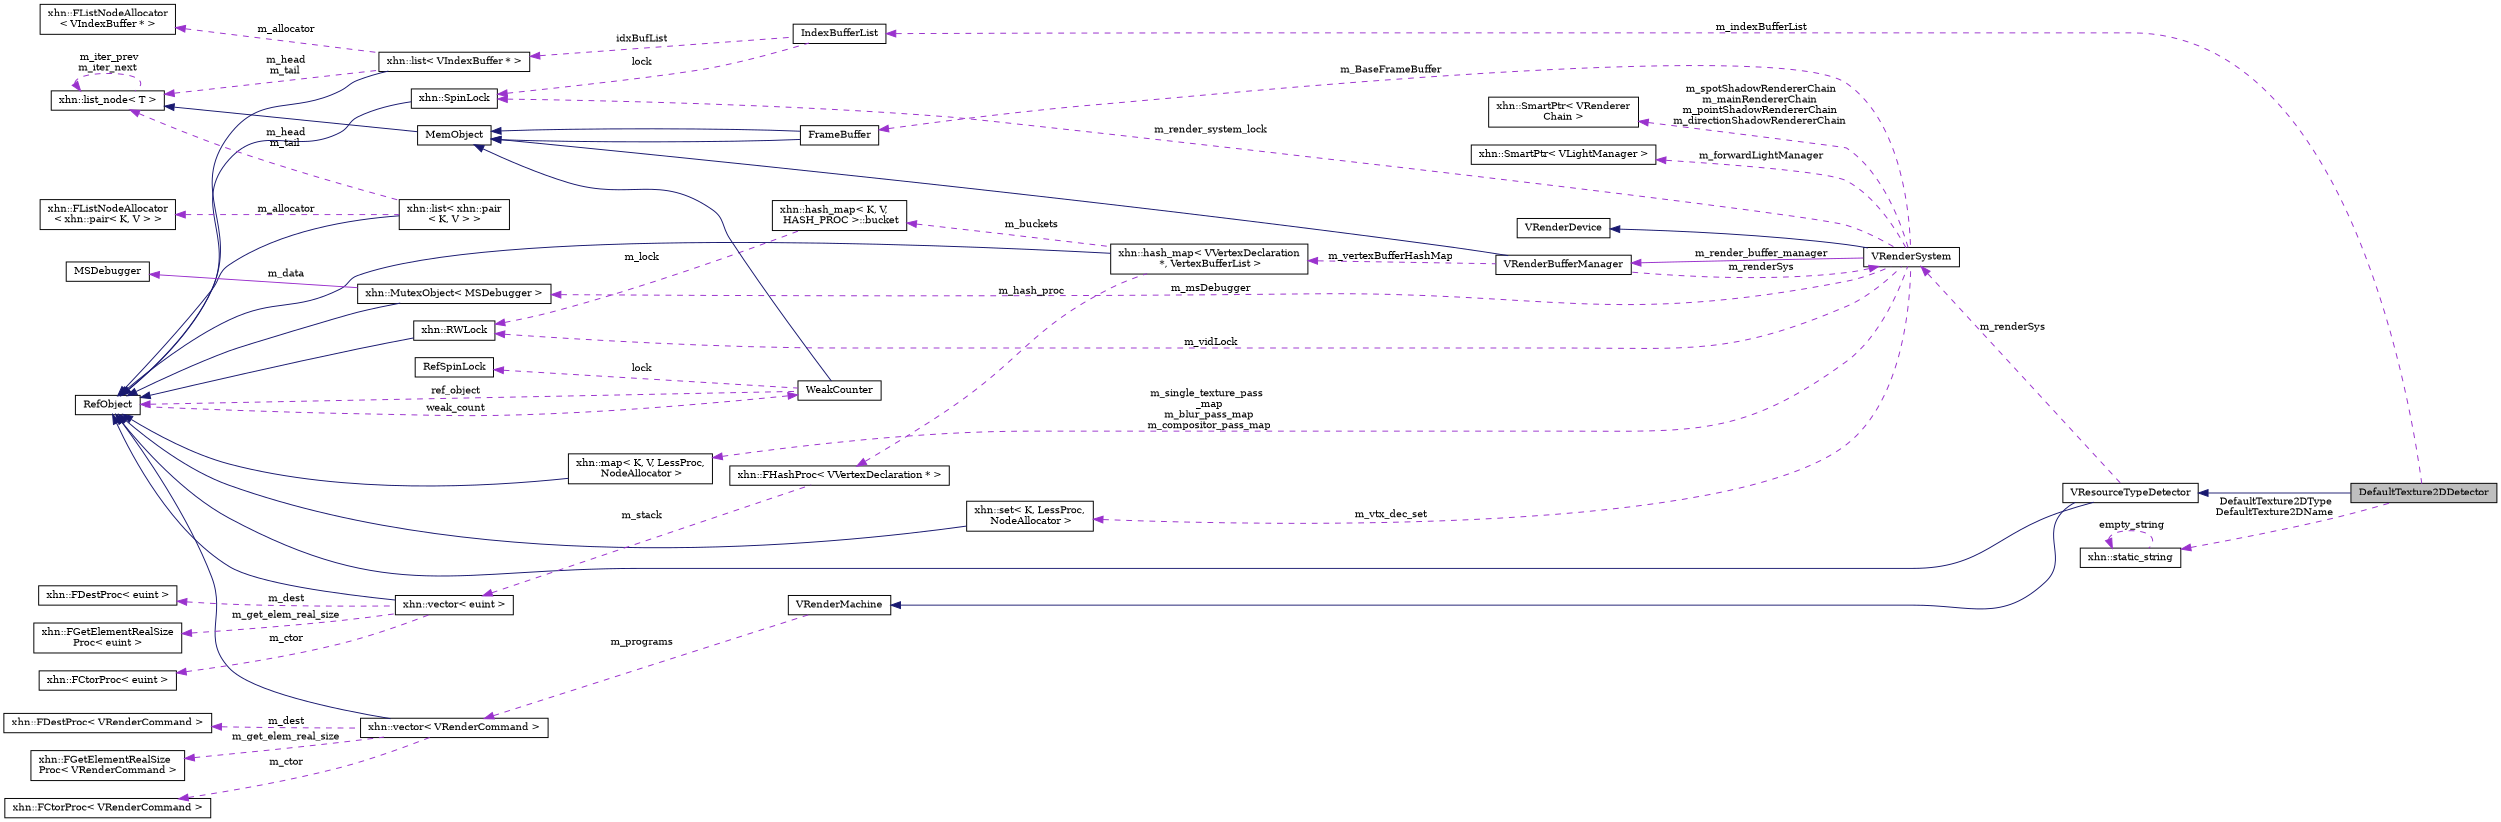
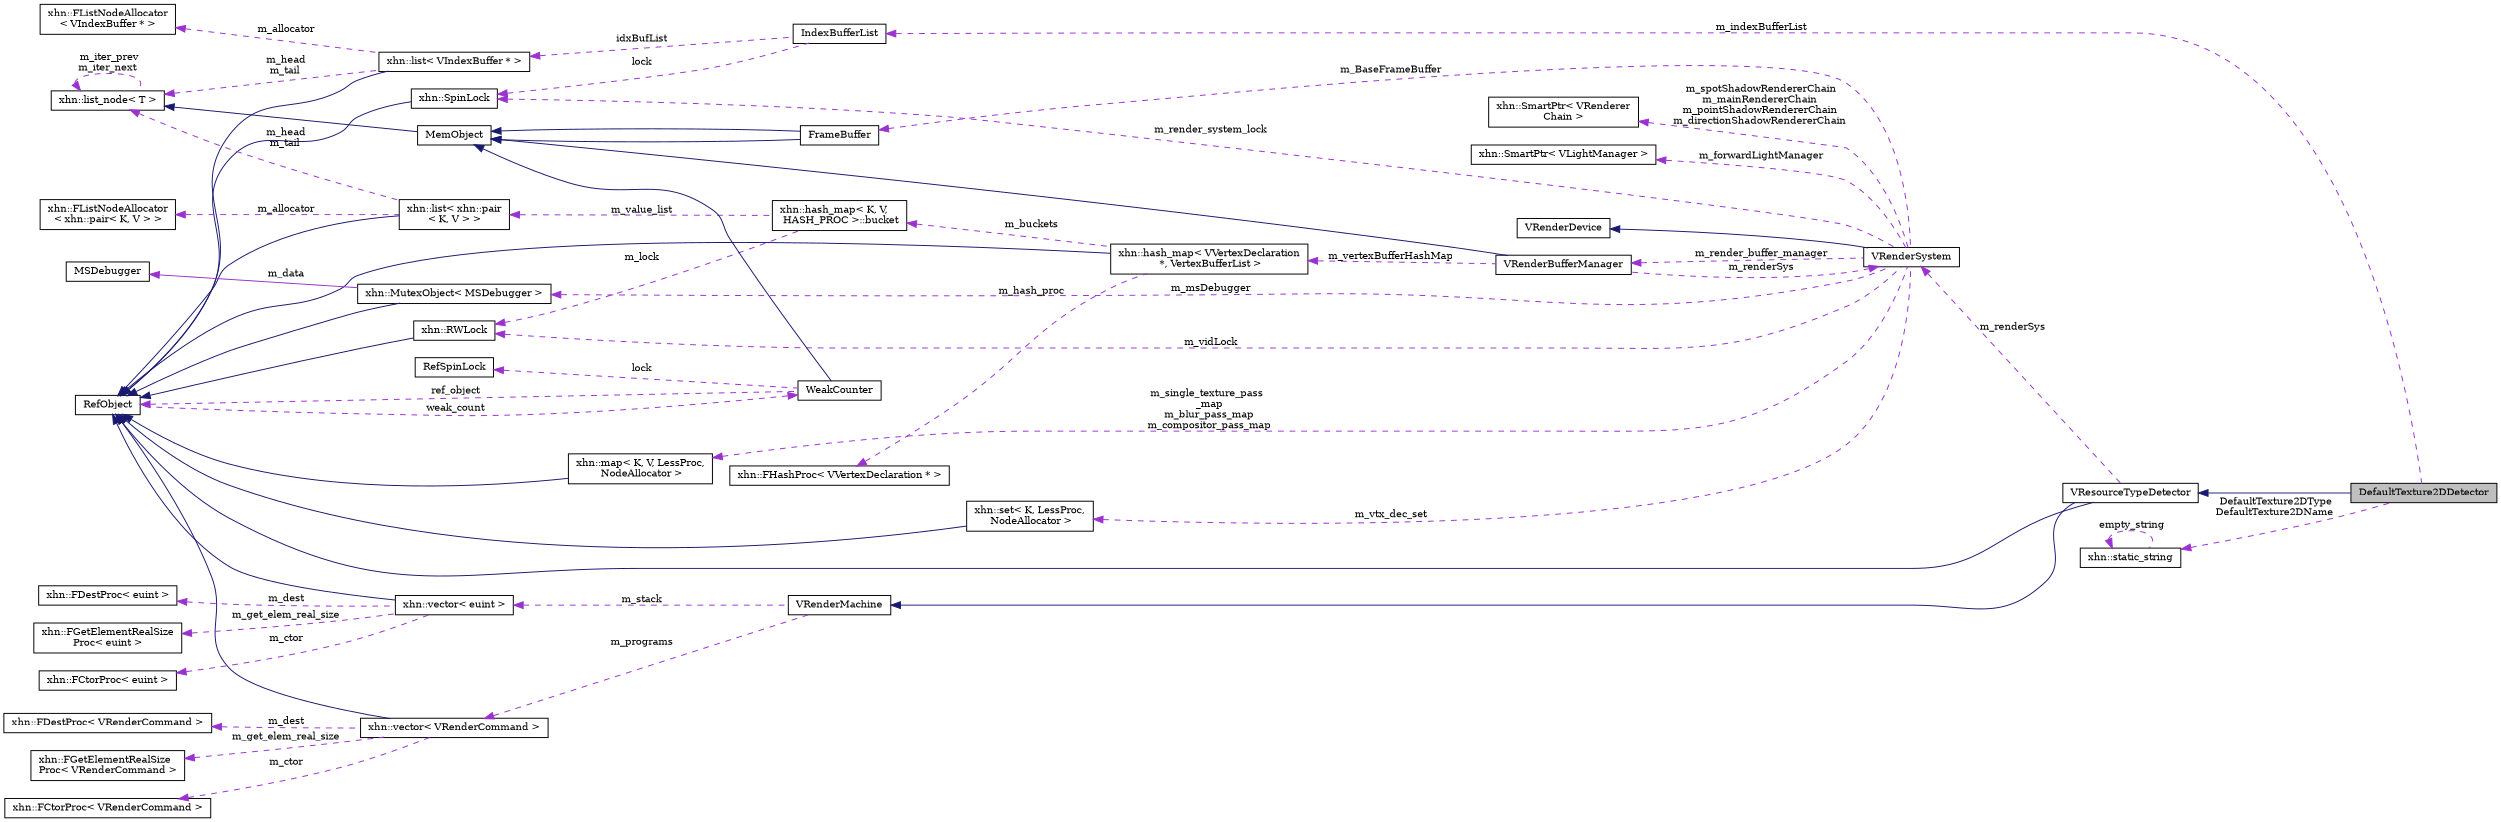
none -> (646, 215)
(1752, 260) -> (1752, 260)
(652, 539) -> (656, 605)
